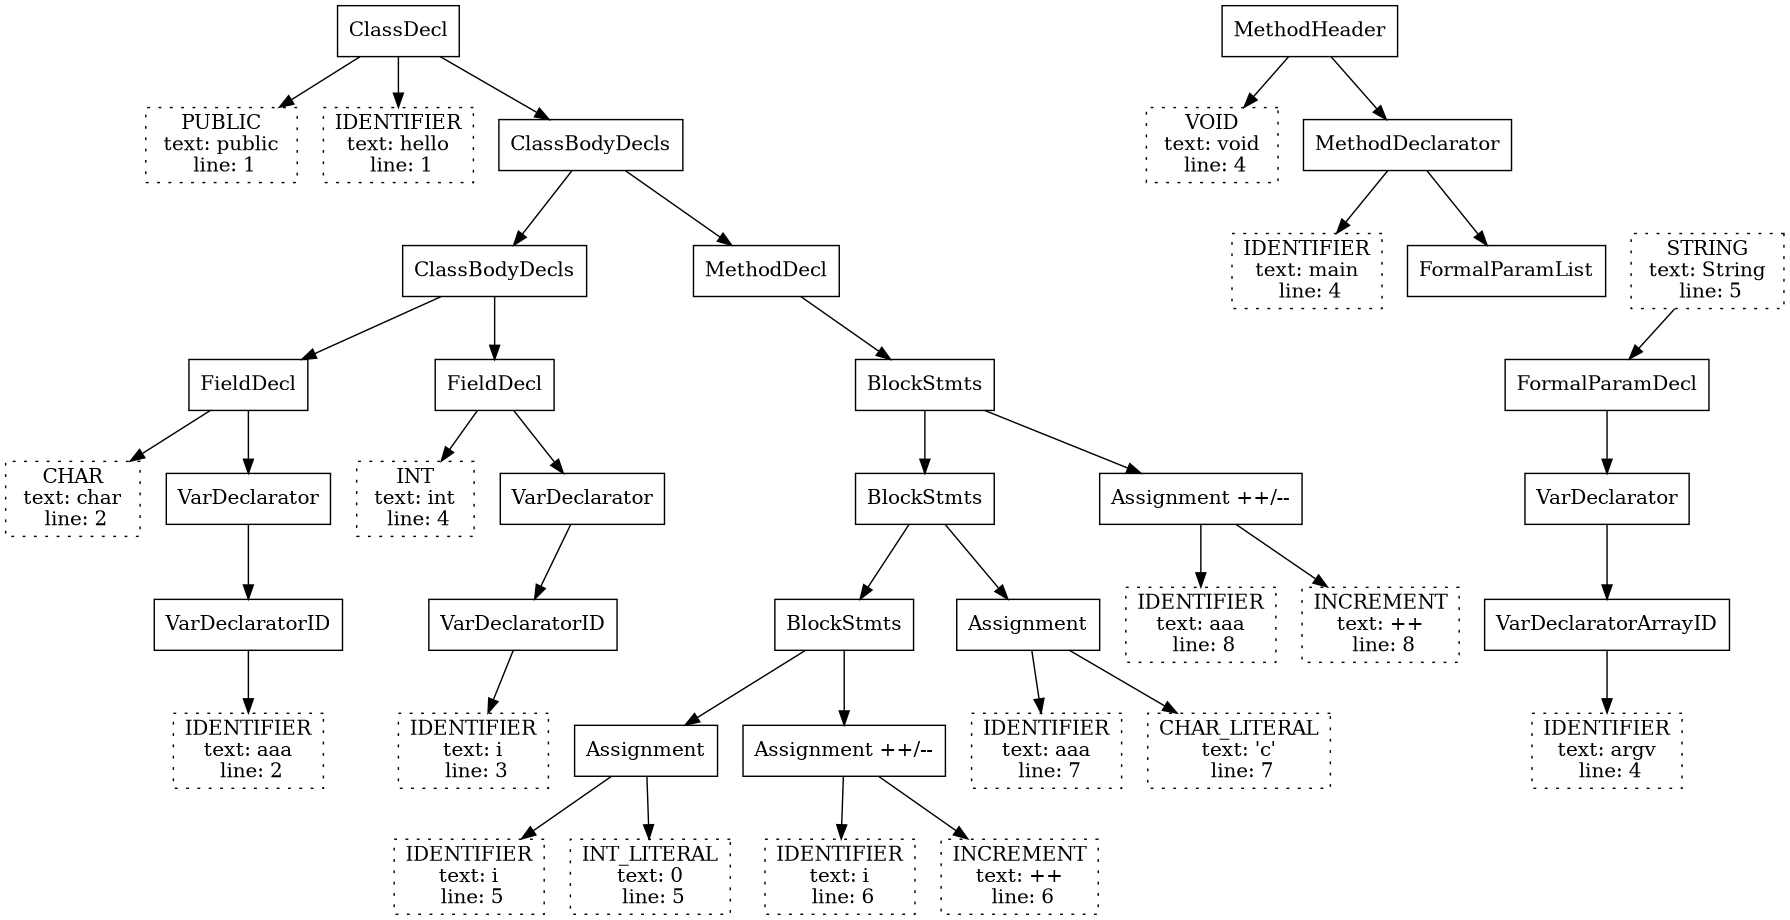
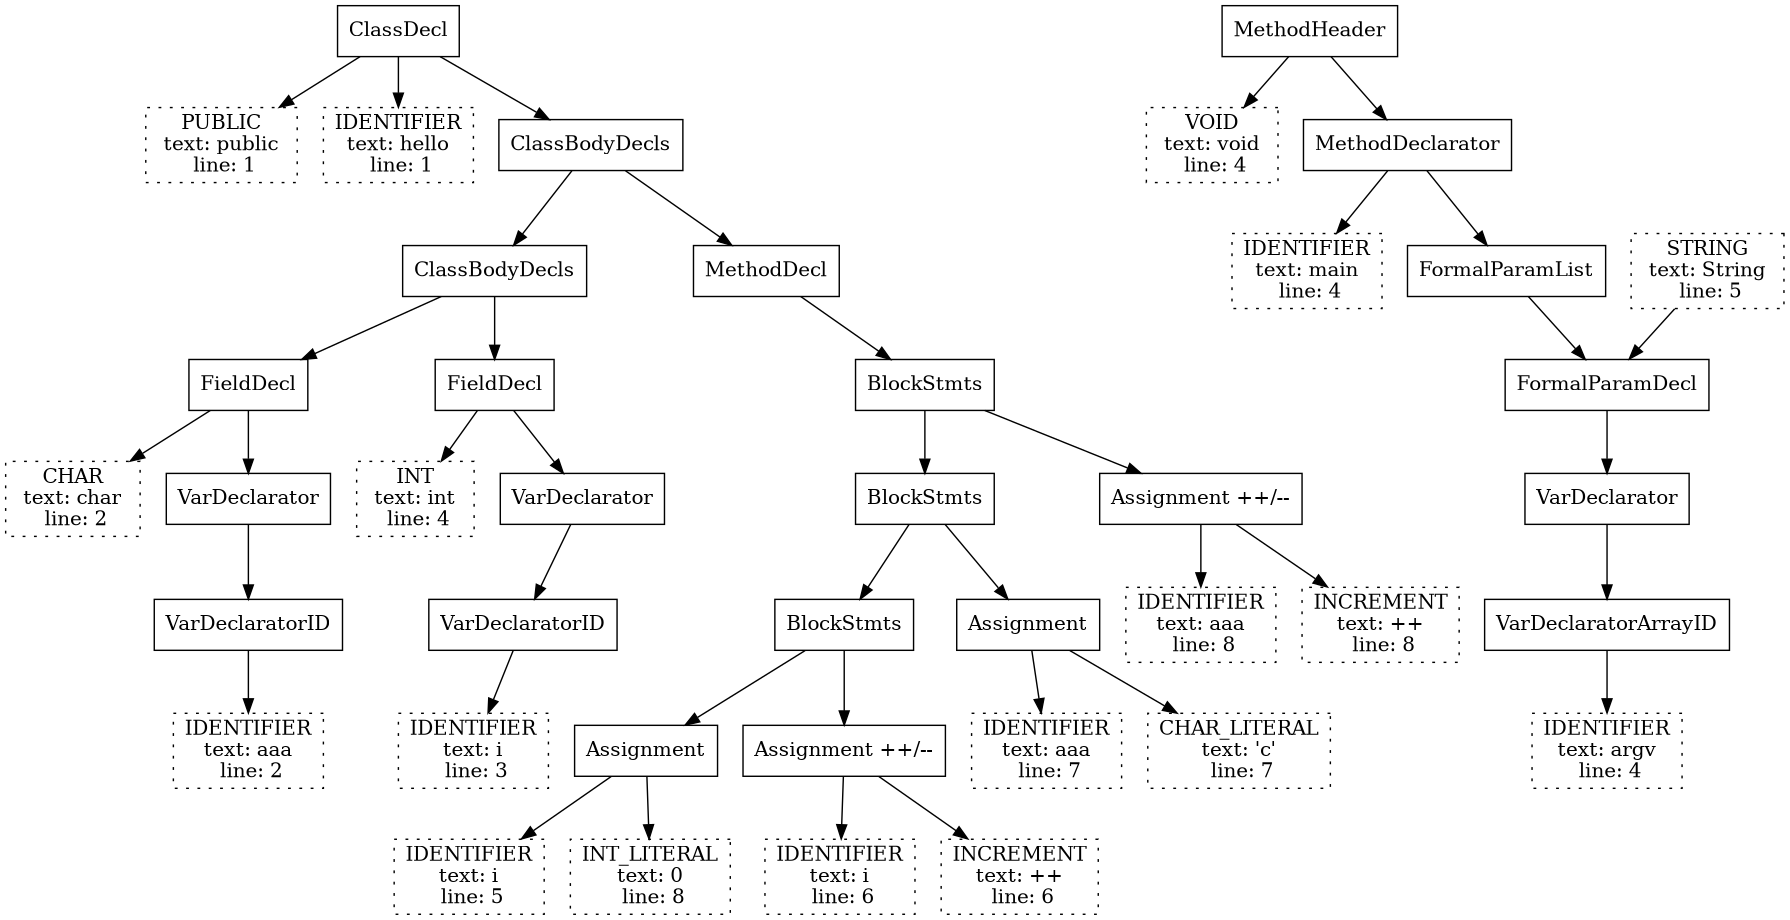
none -> (1552, 323)
(650, 897) -> (650, 897)
